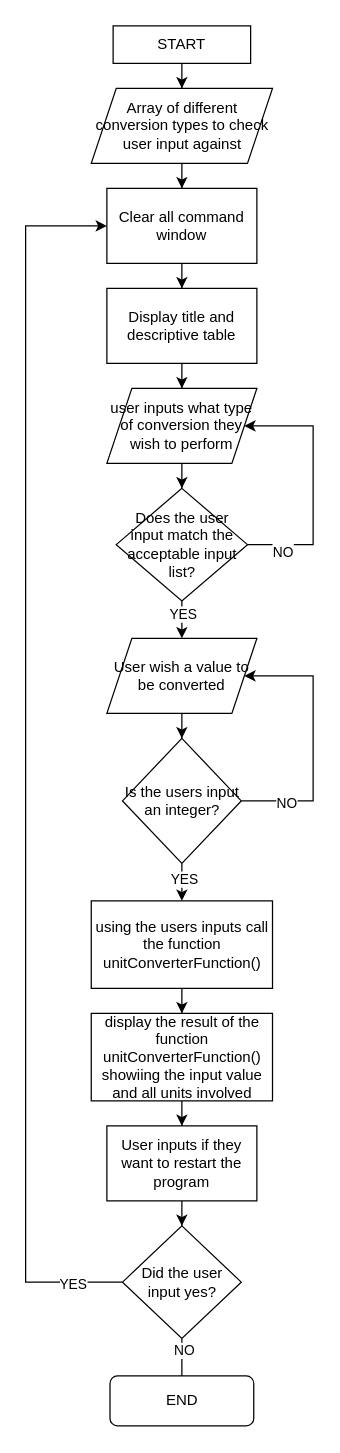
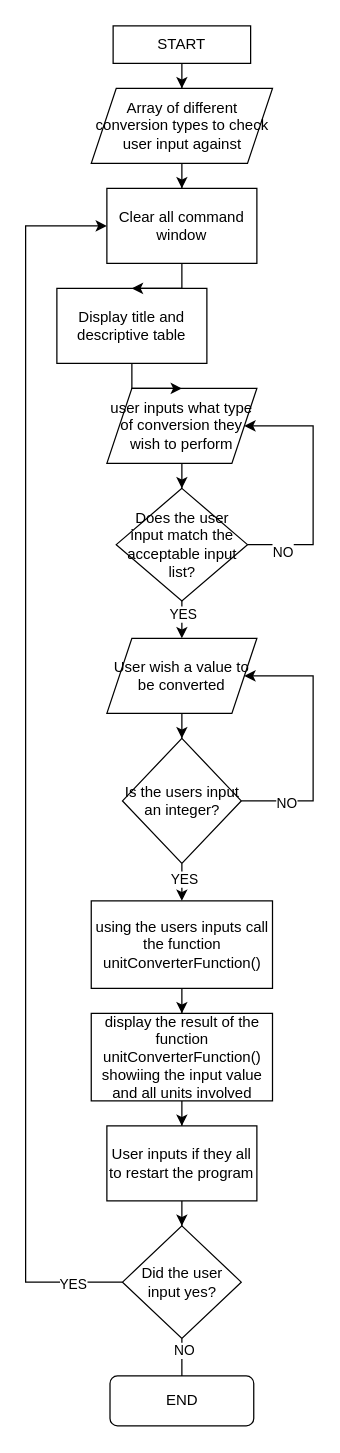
(182, 326) -> (132, 326)
(182, 1163) -> (182, 1163)
